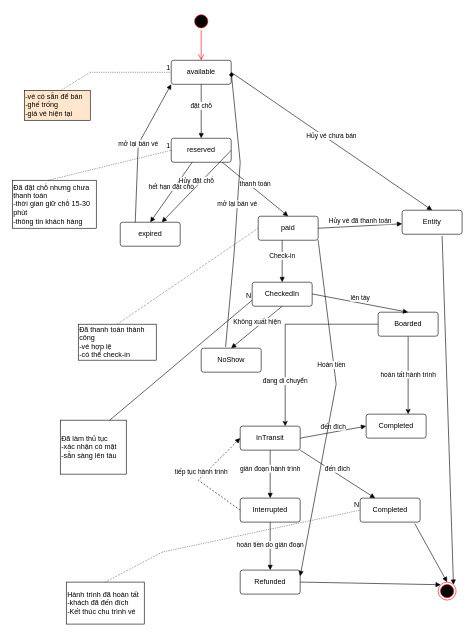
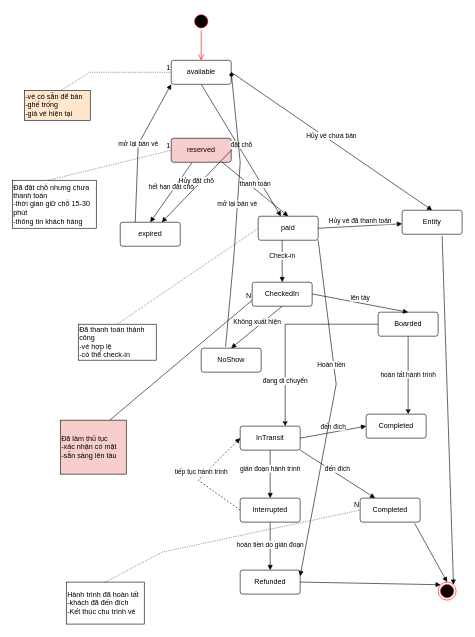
(201, 105) -> (218, 113)
(201, 150) -> (201, 150)
(93, 447) -> (93, 447)
